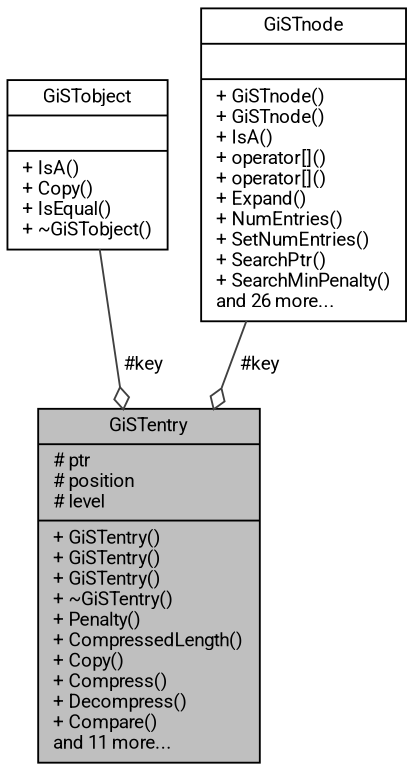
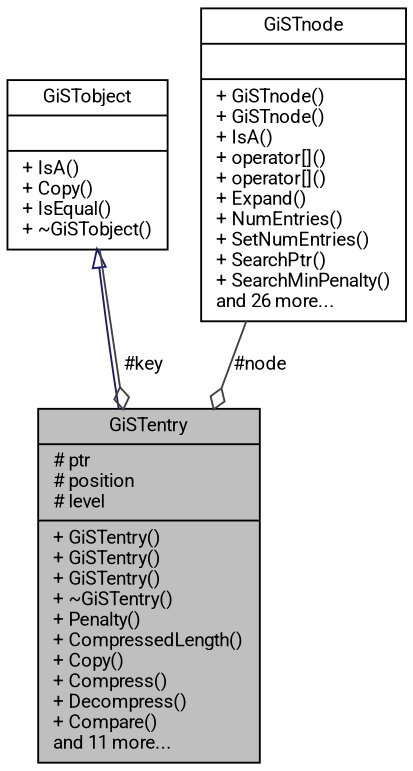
none -> (108, 339)
(258, 365) -> (258, 365)
